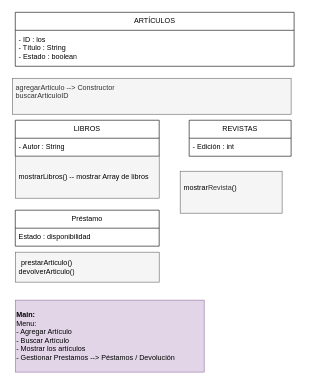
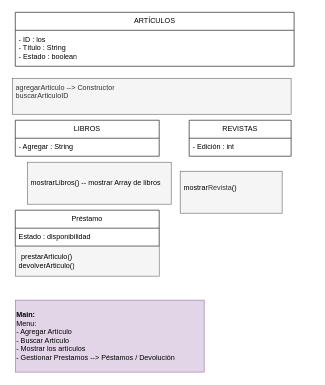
(46, 147) -> (51, 147)
(87, 177) -> (99, 183)
(87, 267) -> (87, 261)
